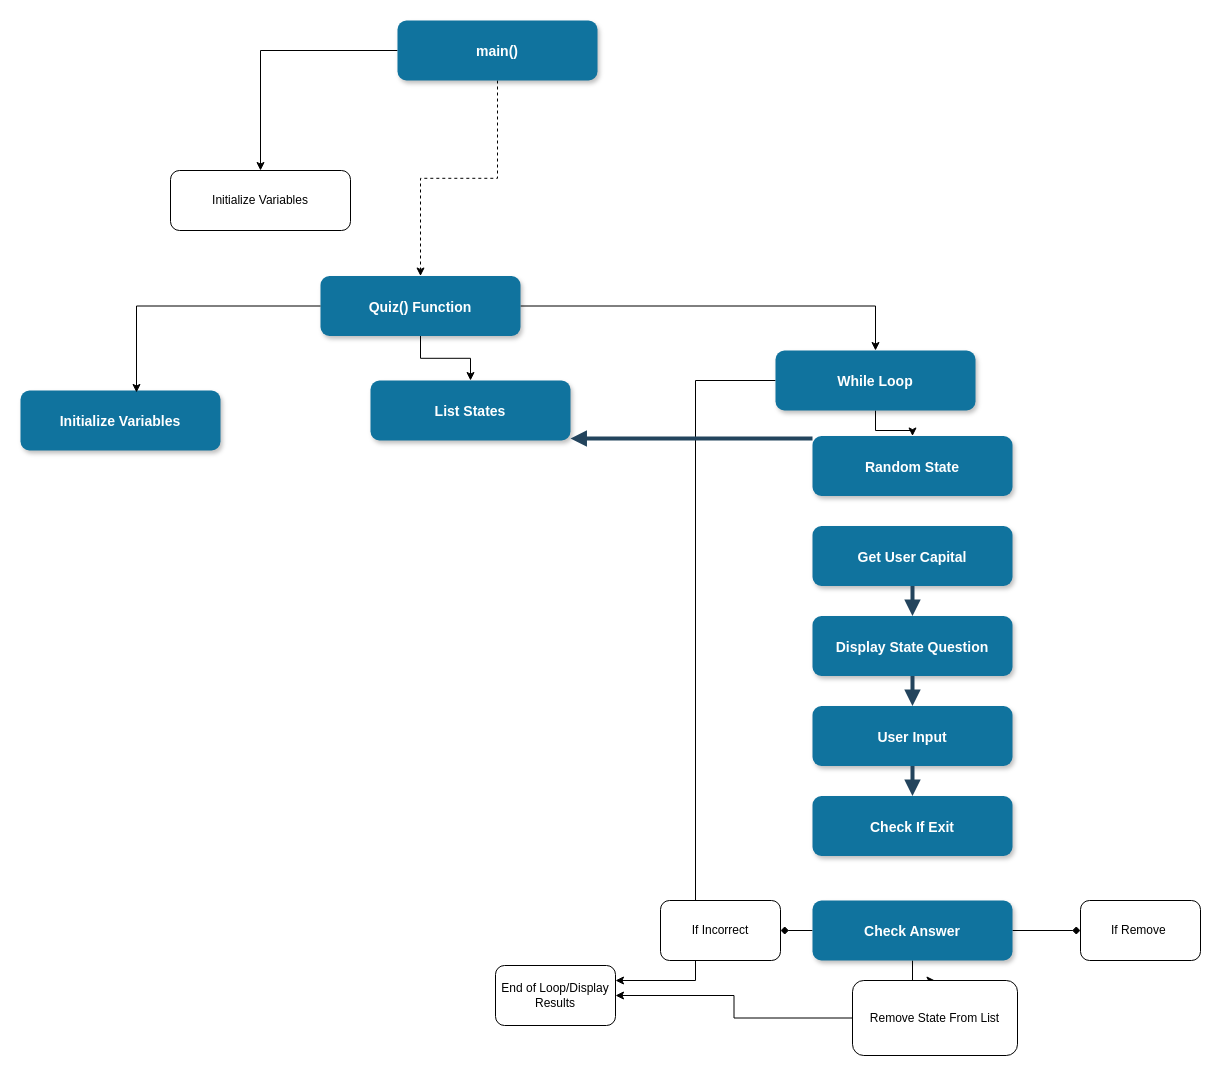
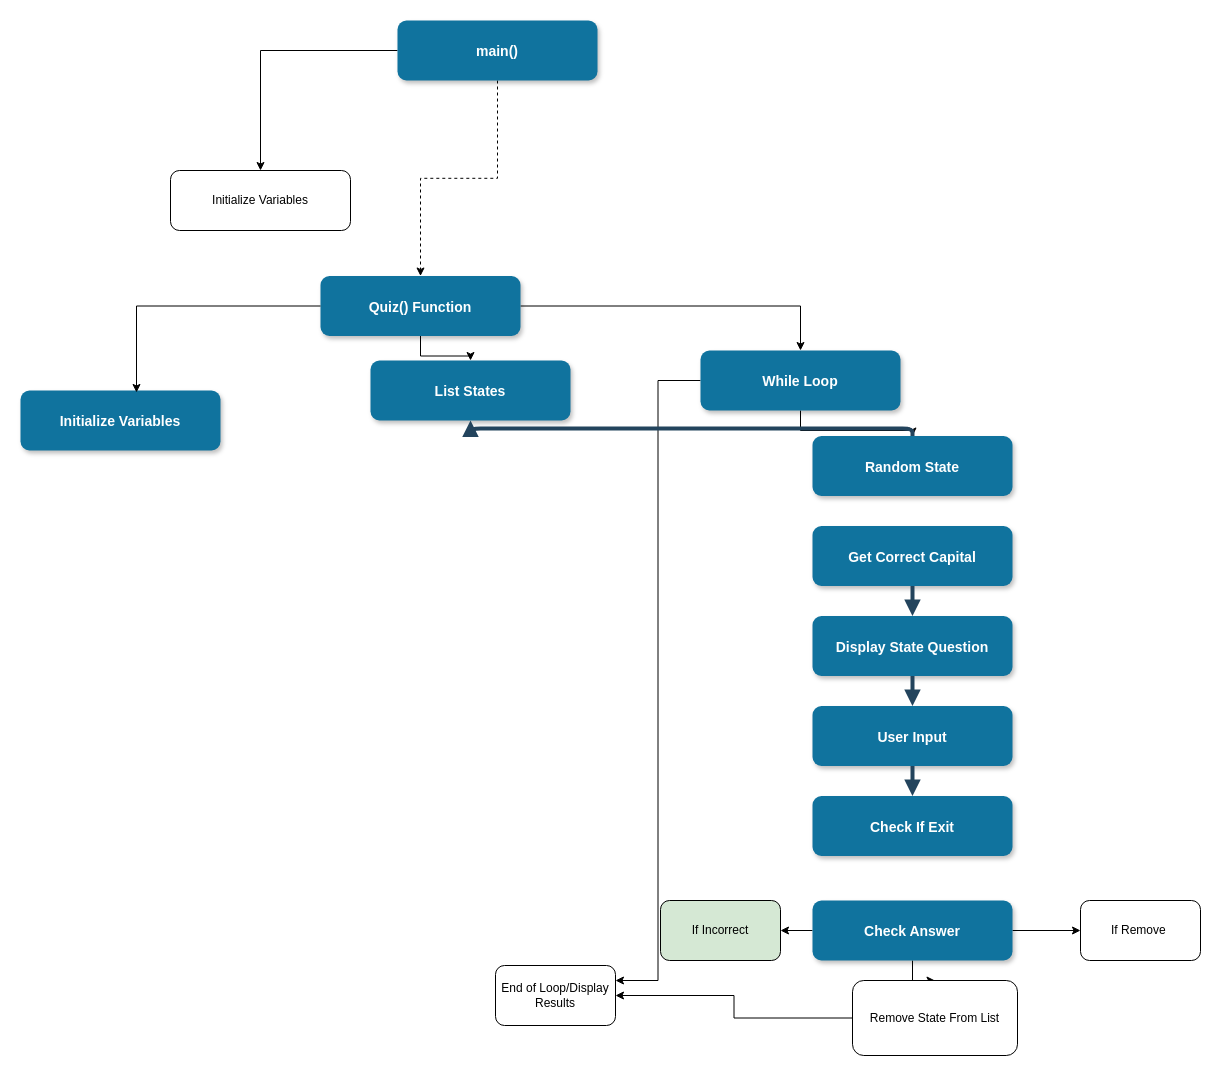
(876, 381) -> (801, 381)
(471, 411) -> (471, 391)
(912, 557) -> (912, 557)
(721, 931) -> (721, 931)
(789, 931) -> (788, 931)
(1072, 931) -> (1072, 931)
